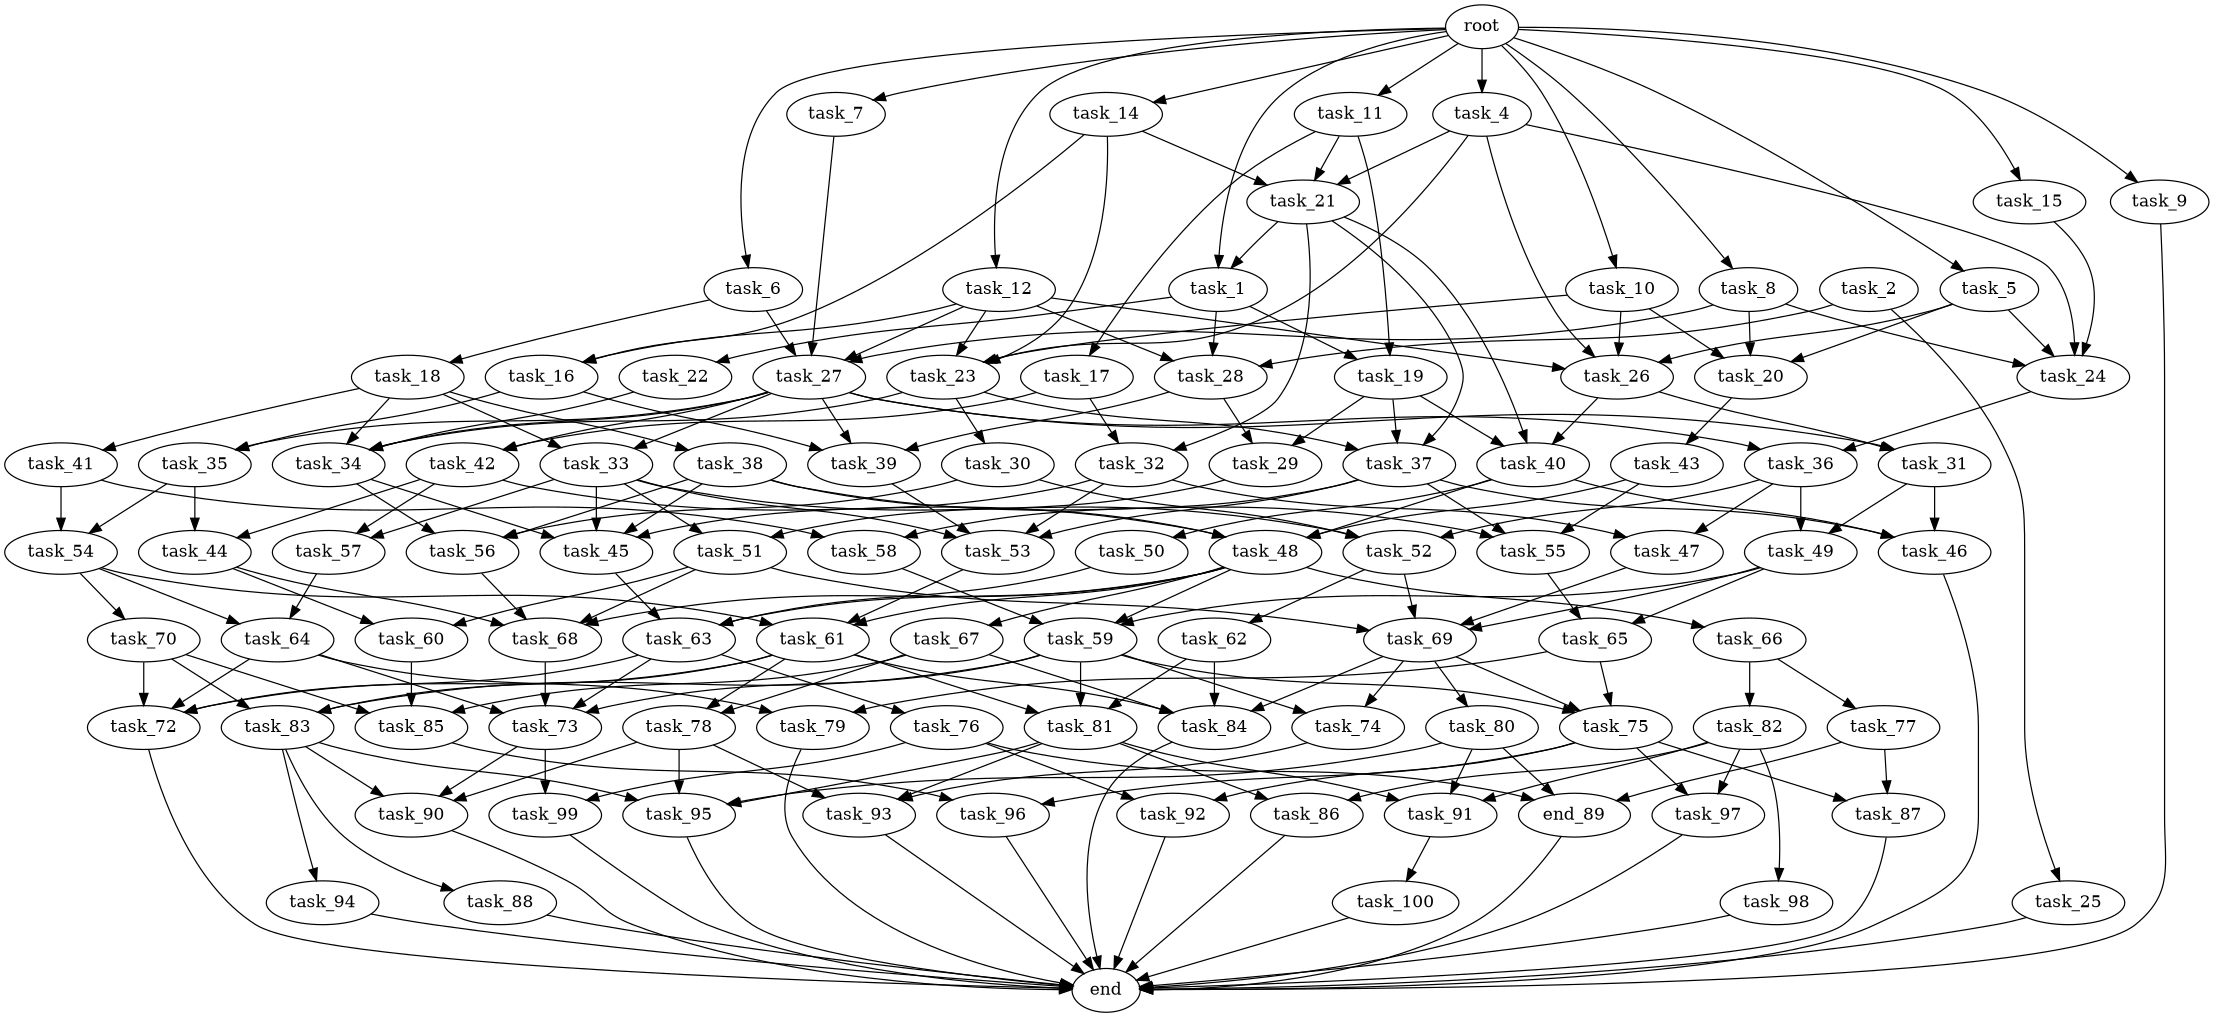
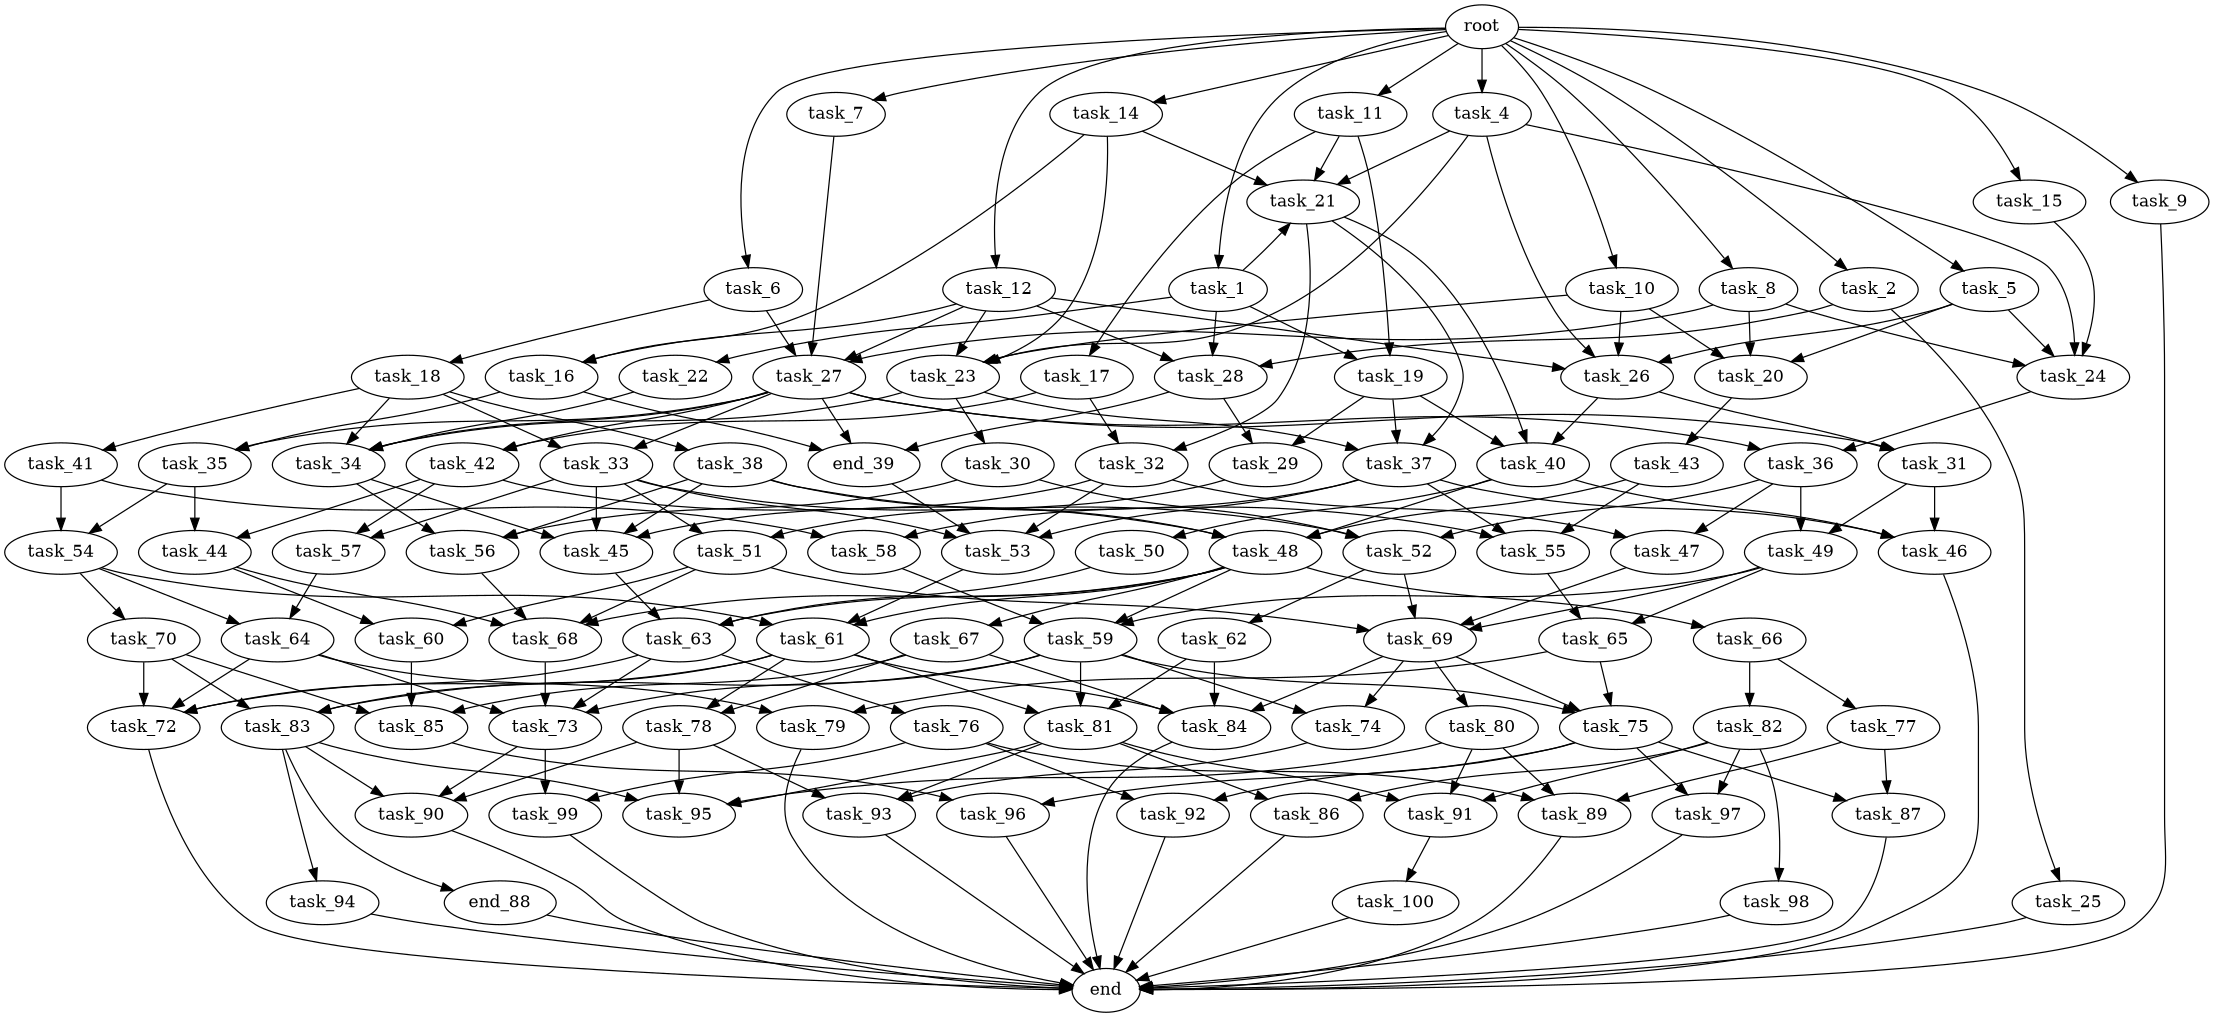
none -> (1681, 141)
(1258, 240) -> (1263, 252)
(864, 465) -> (864, 465)
(1574, 815) -> (1574, 815)
(500, 903) -> (500, 903)
(818, 949) -> none
